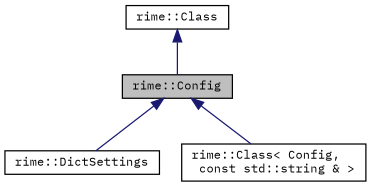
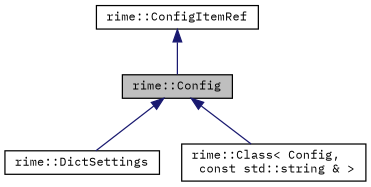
(177, 17) -> (177, 17)
